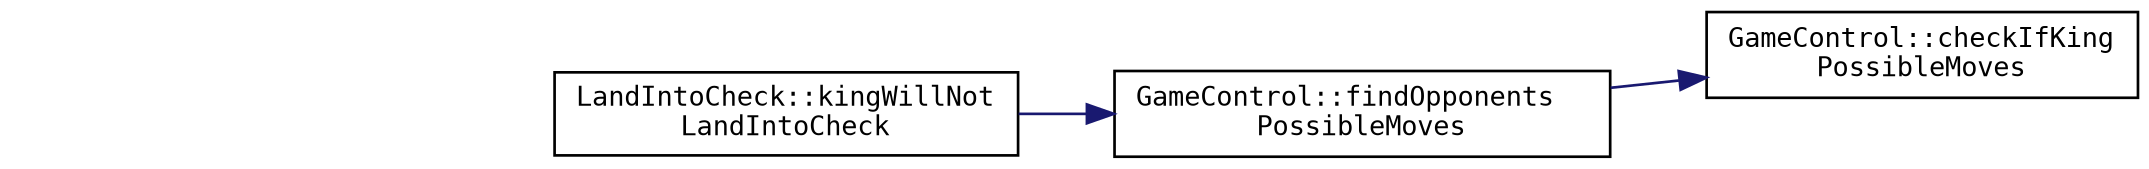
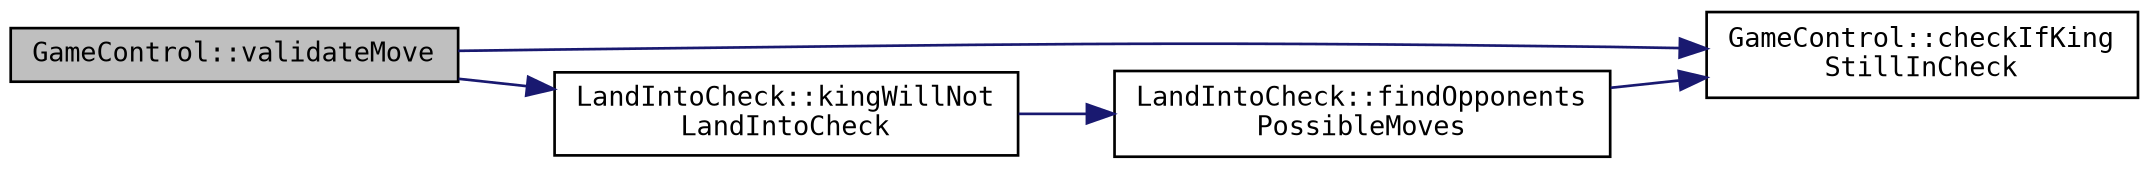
none -> (234, 55)
(1922, 55) -> (1922, 55)
(1362, 114) -> (1362, 114)
